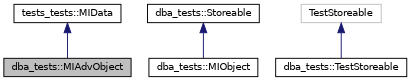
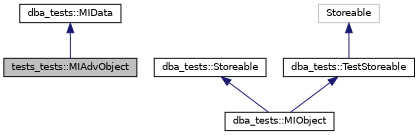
(67, 13) -> (70, 13)
(341, 13) -> (349, 13)
(67, 67) -> (70, 67)
none -> (310, 97)
